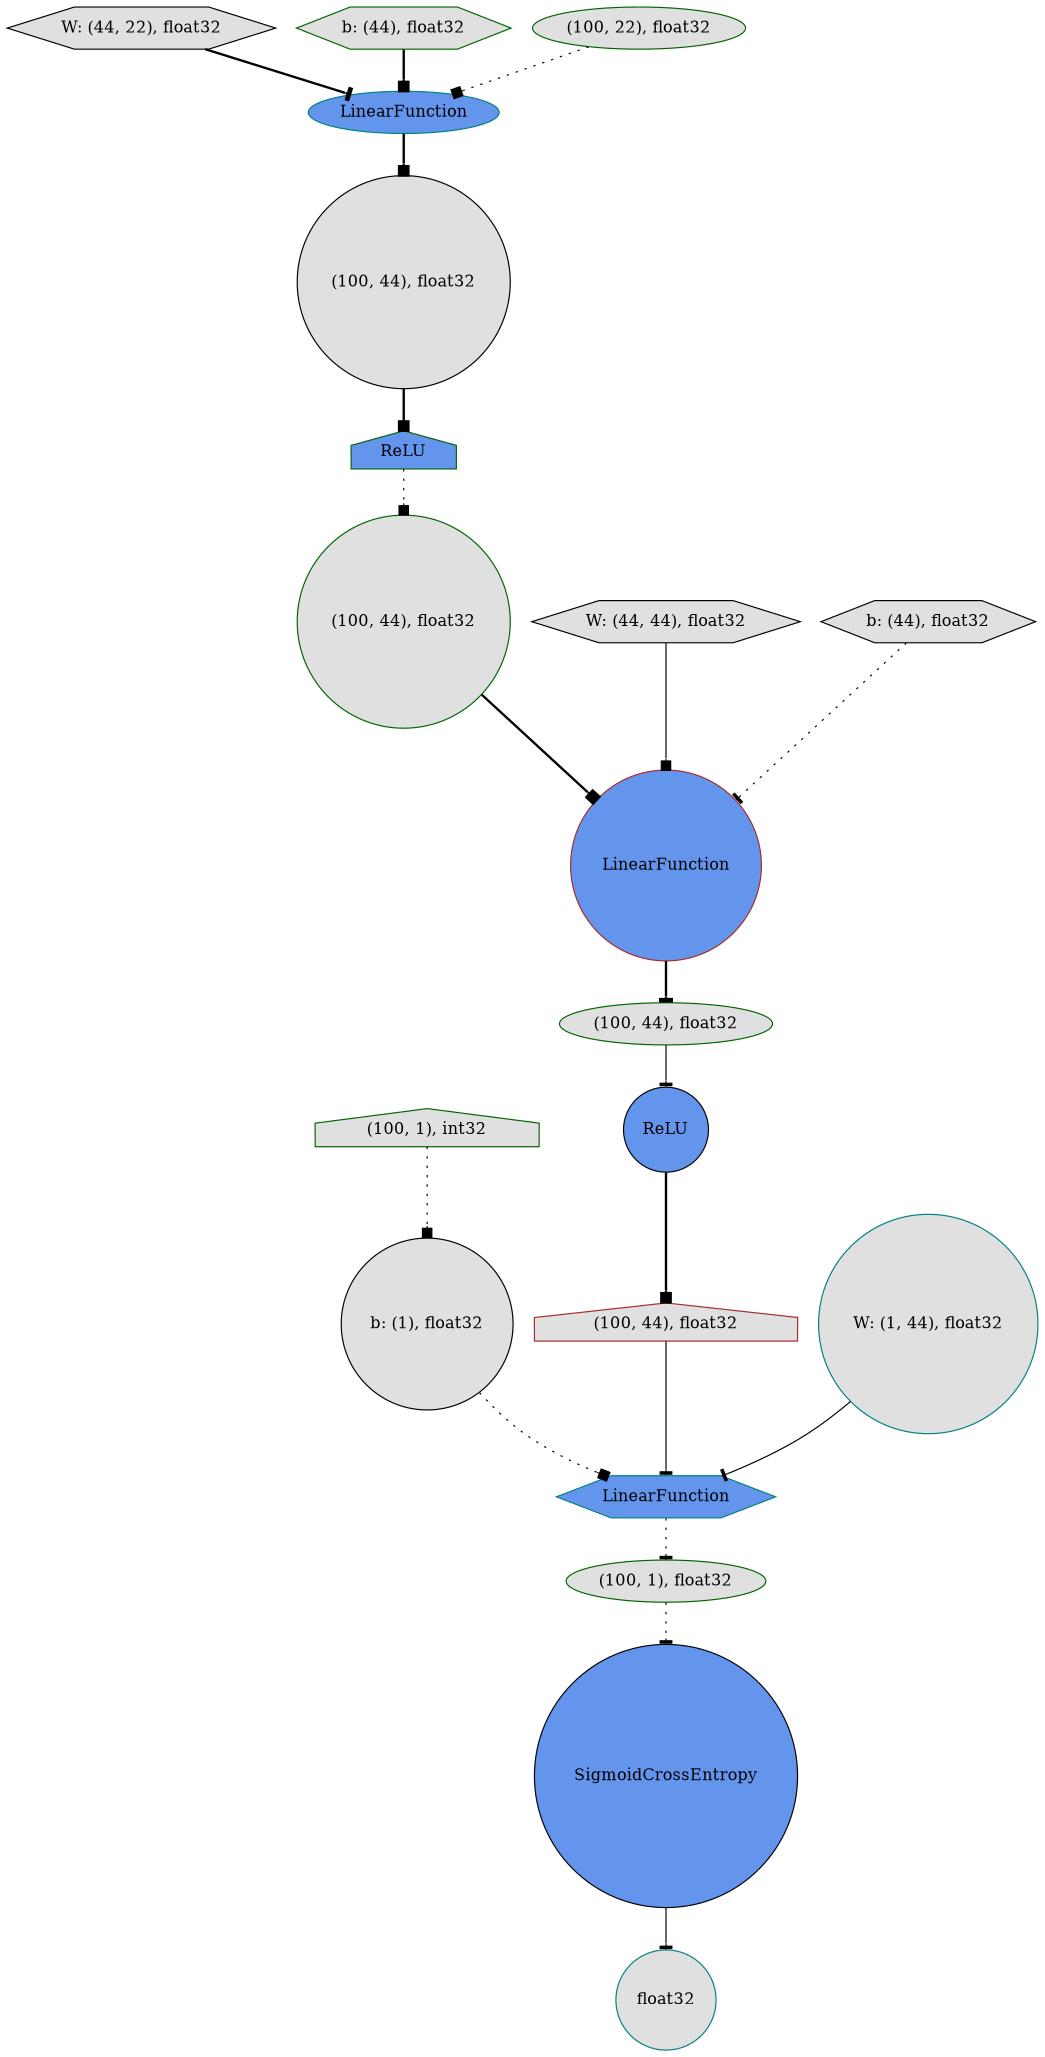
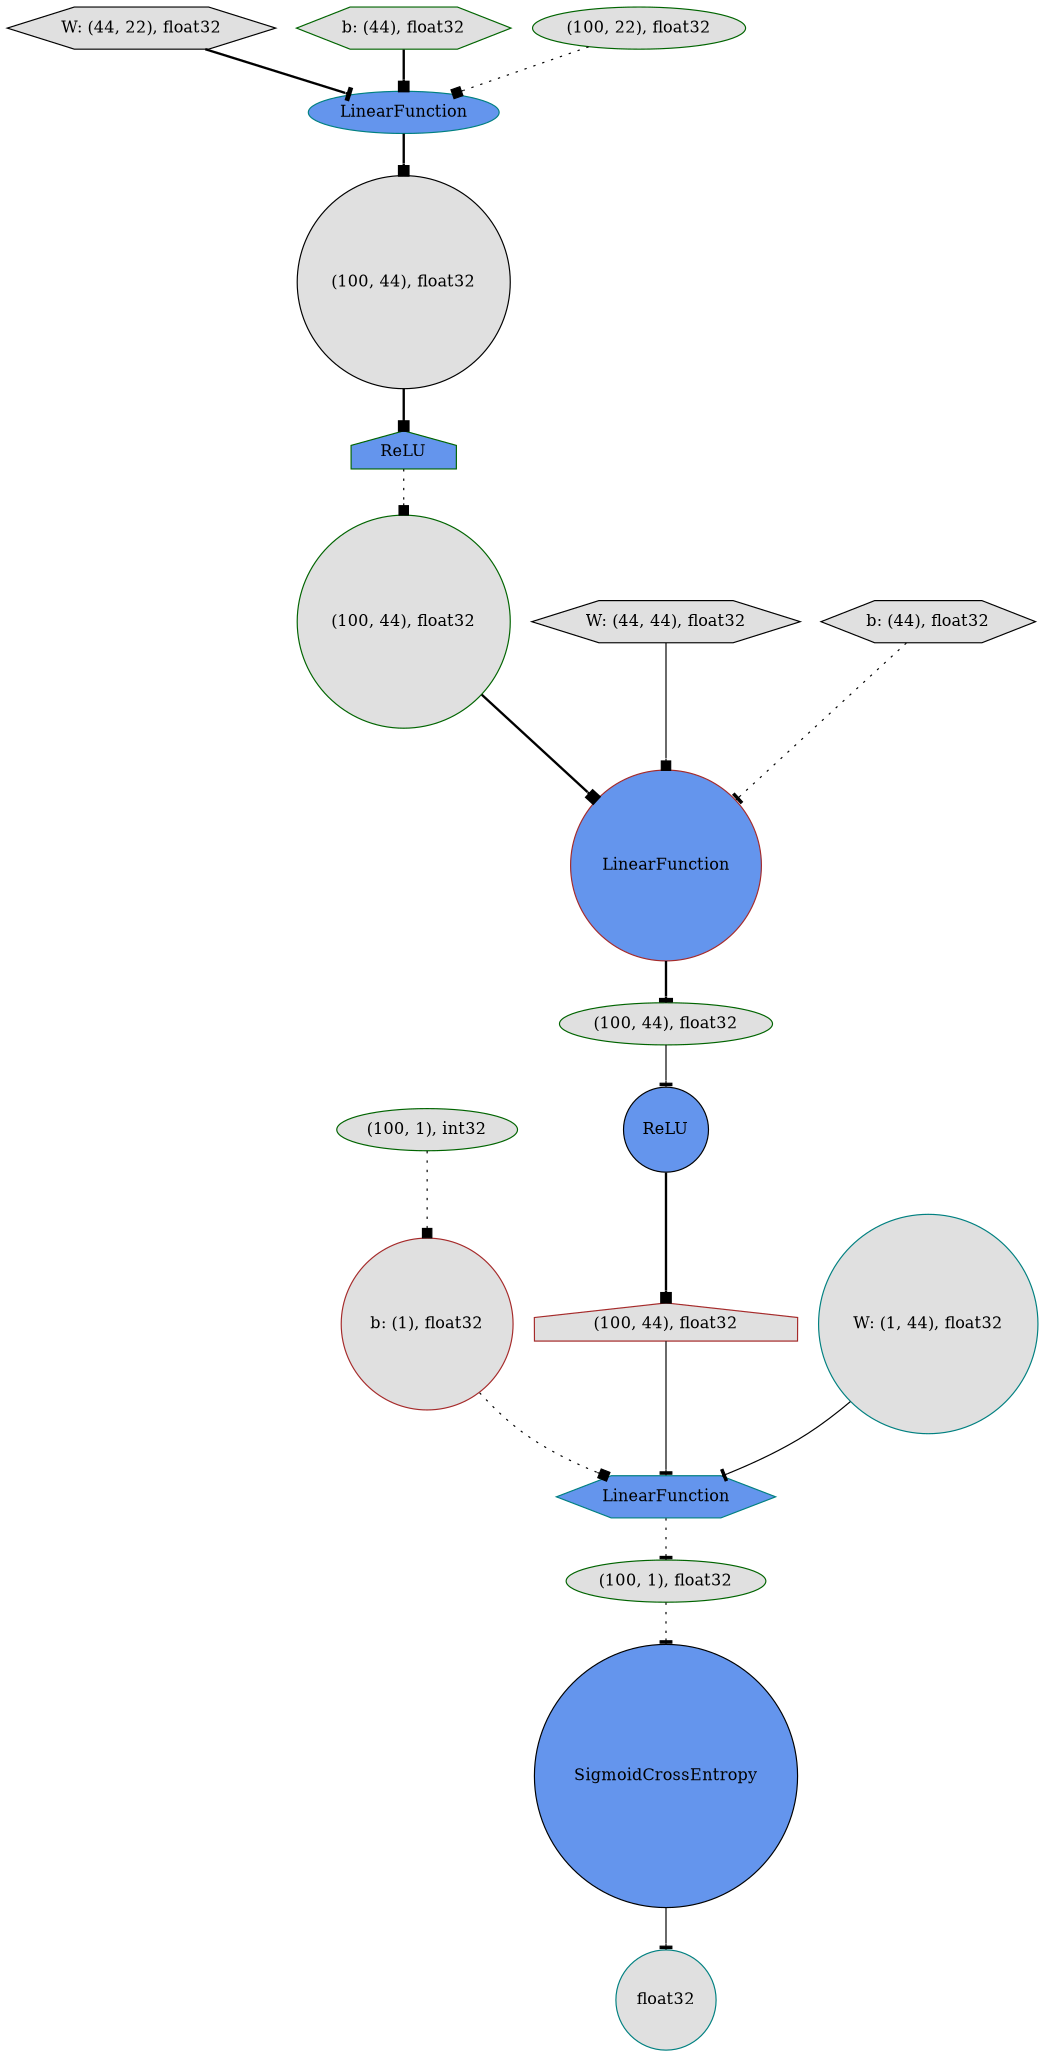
(427, 1130) -> (427, 1130)
(427, 1324) -> (427, 1324)
